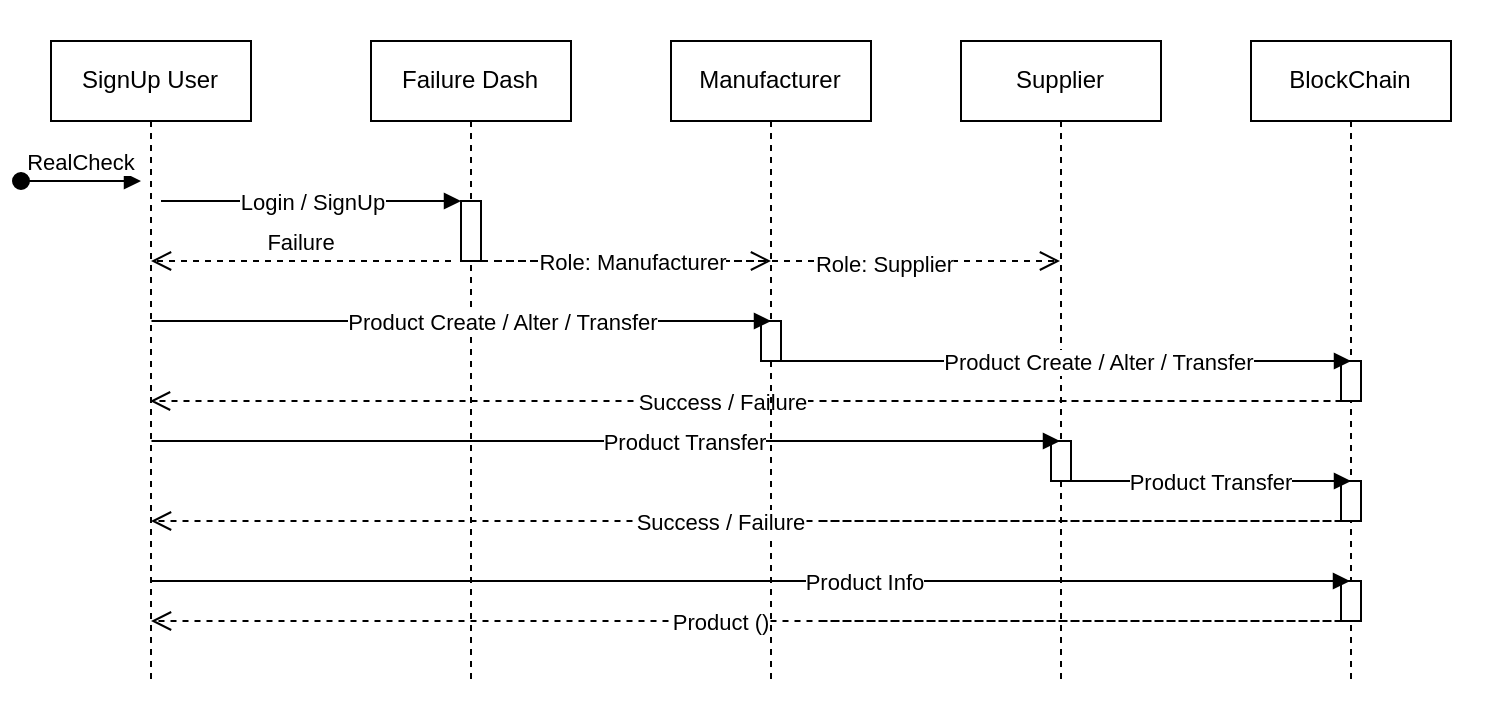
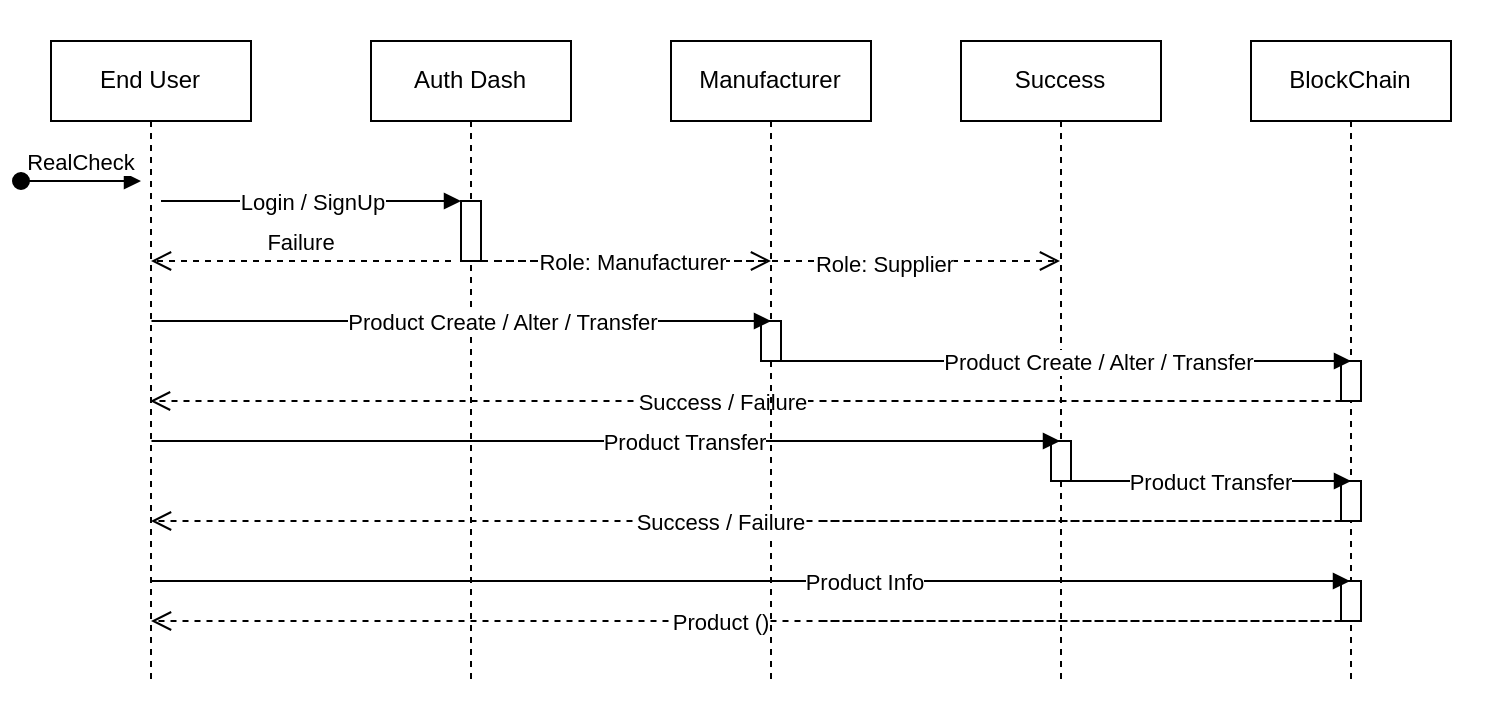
(151, 81) -> (151, 81)
(471, 81) -> (471, 81)
(1061, 81) -> (1061, 81)
